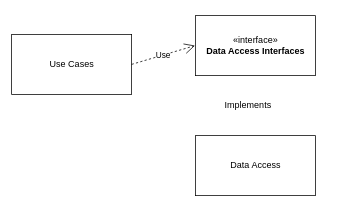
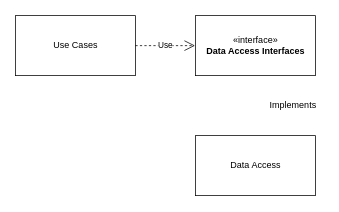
(72, 64) -> (75, 45)
(248, 105) -> (293, 105)
